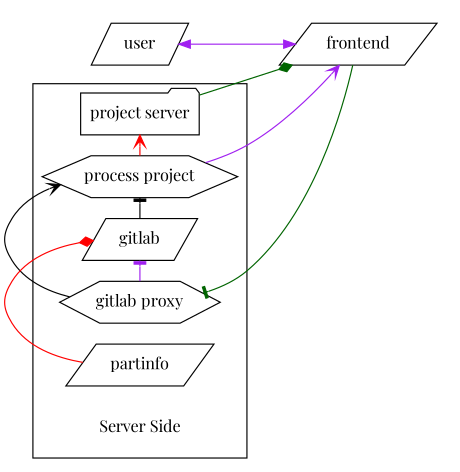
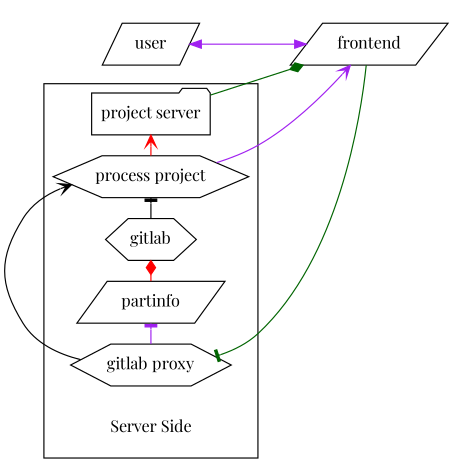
(140, 239) -> (151, 239)
(140, 274) -> (151, 337)
